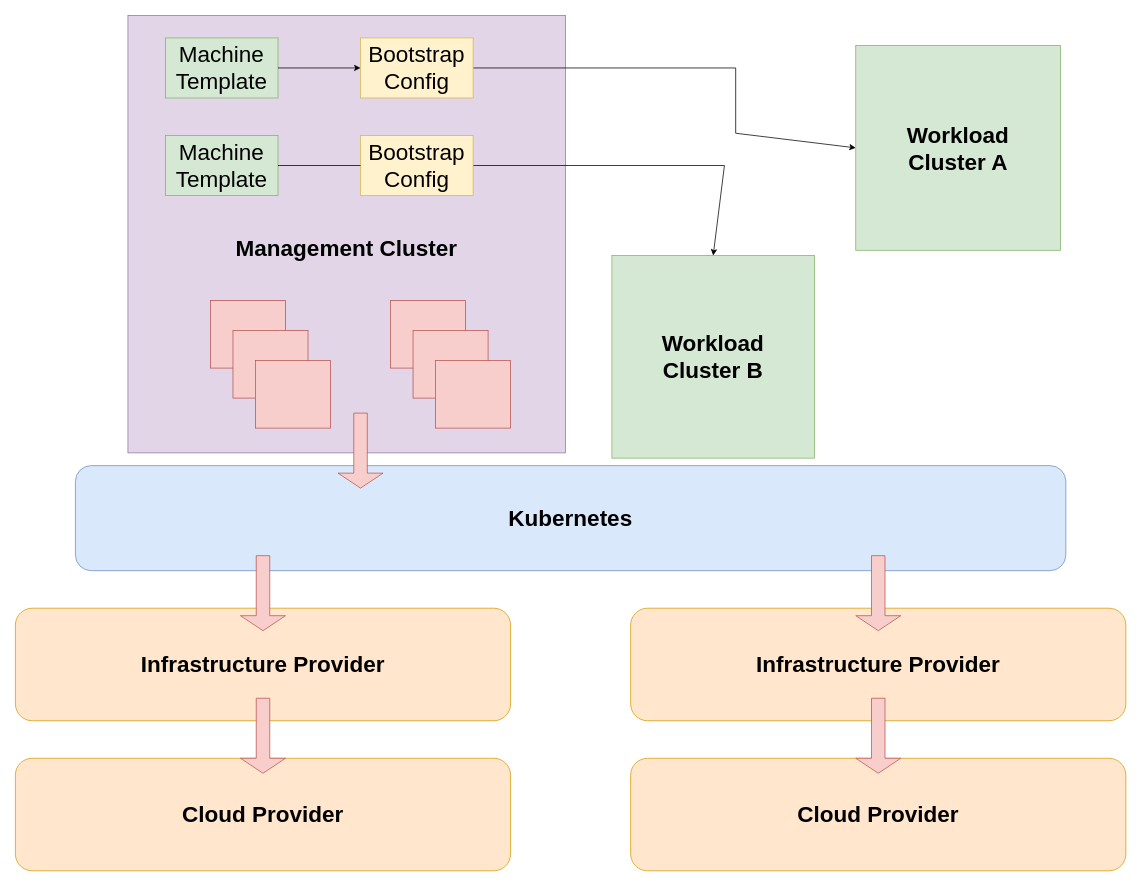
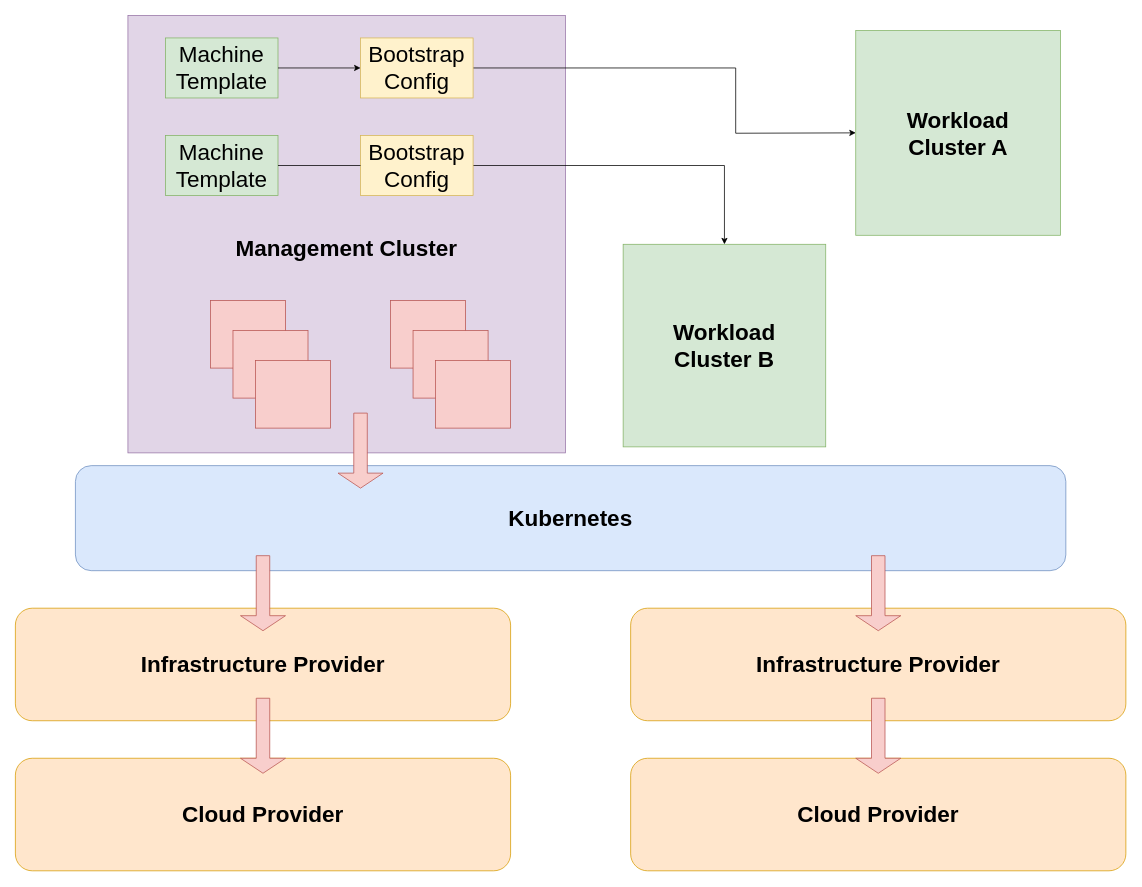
(958, 148) -> (958, 133)
(713, 357) -> (724, 345)
